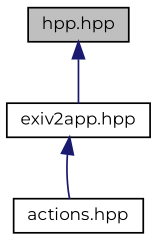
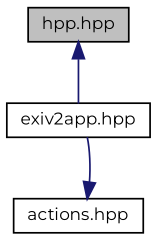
(67, 177) -> (90, 160)
